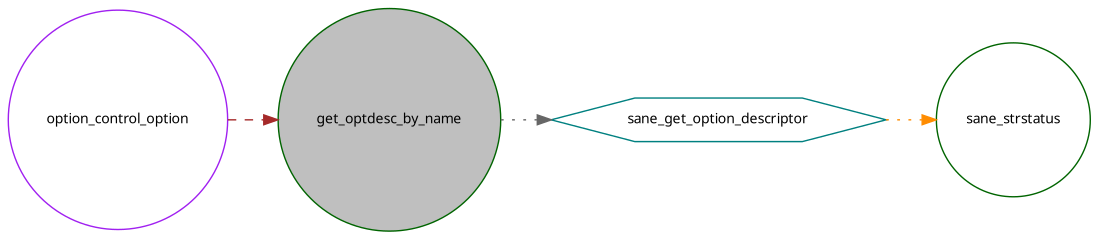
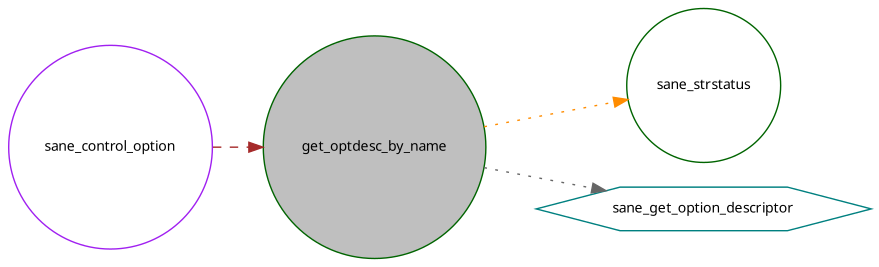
(118, 120) -> (111, 147)
(904, 120) -> (549, 114)
